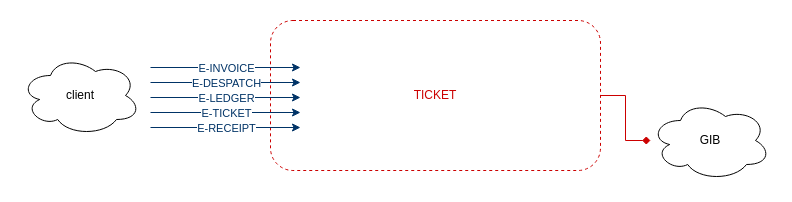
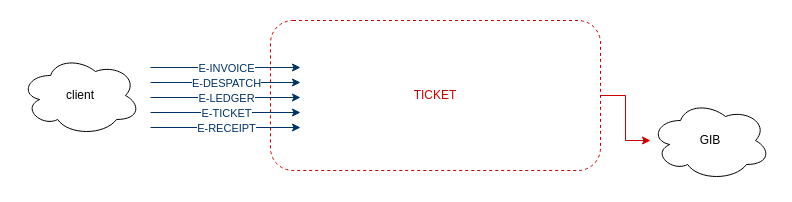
(642, 141) -> (642, 141)
